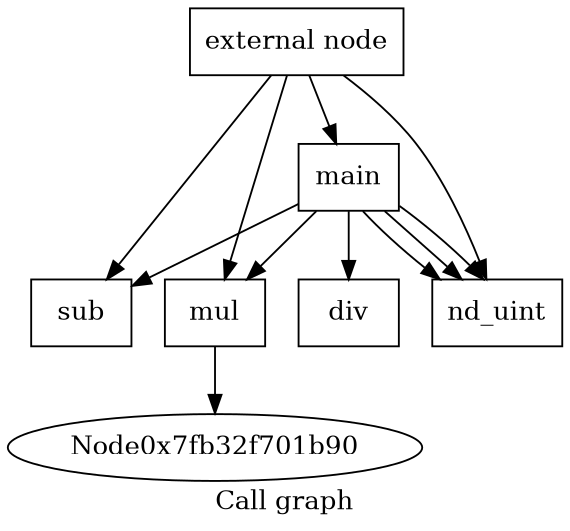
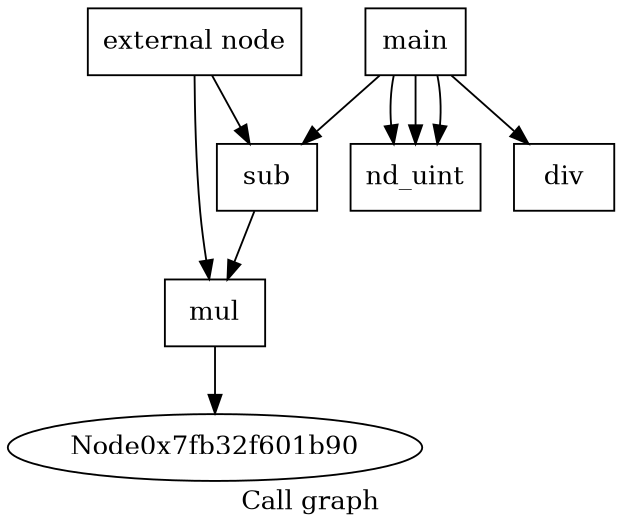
(319, 101) -> none
(426, 158) -> none
(288, 239) -> (244, 236)
(215, 448) -> (215, 448)
